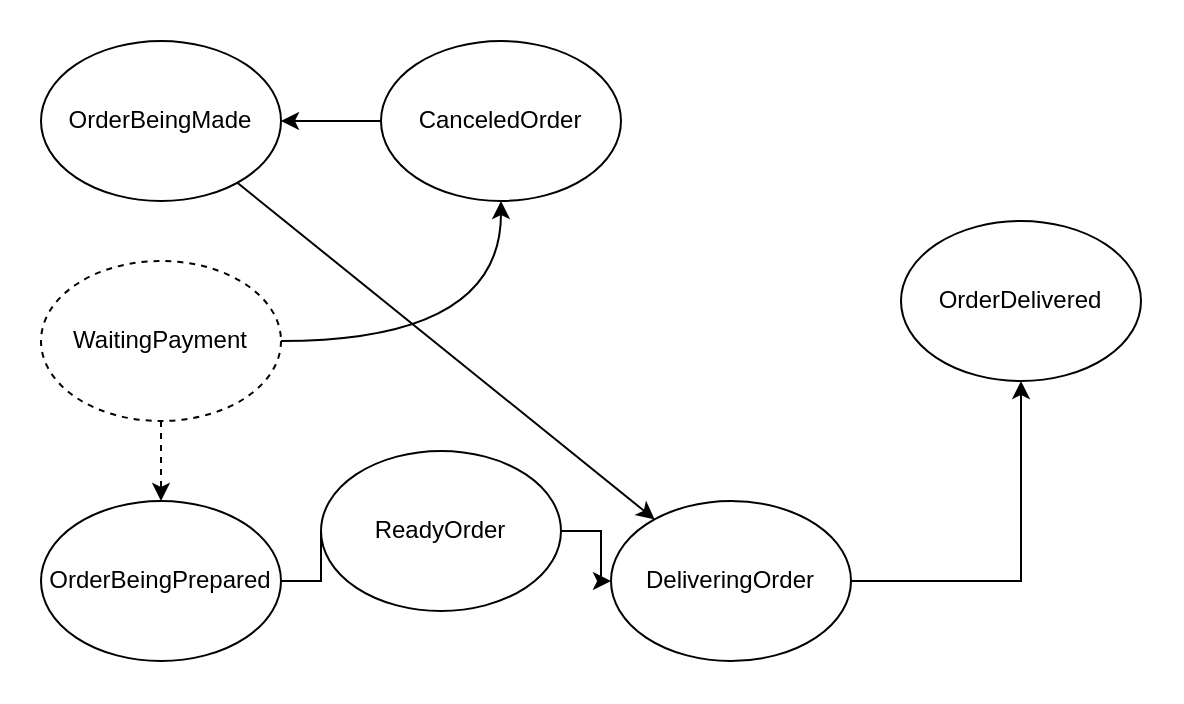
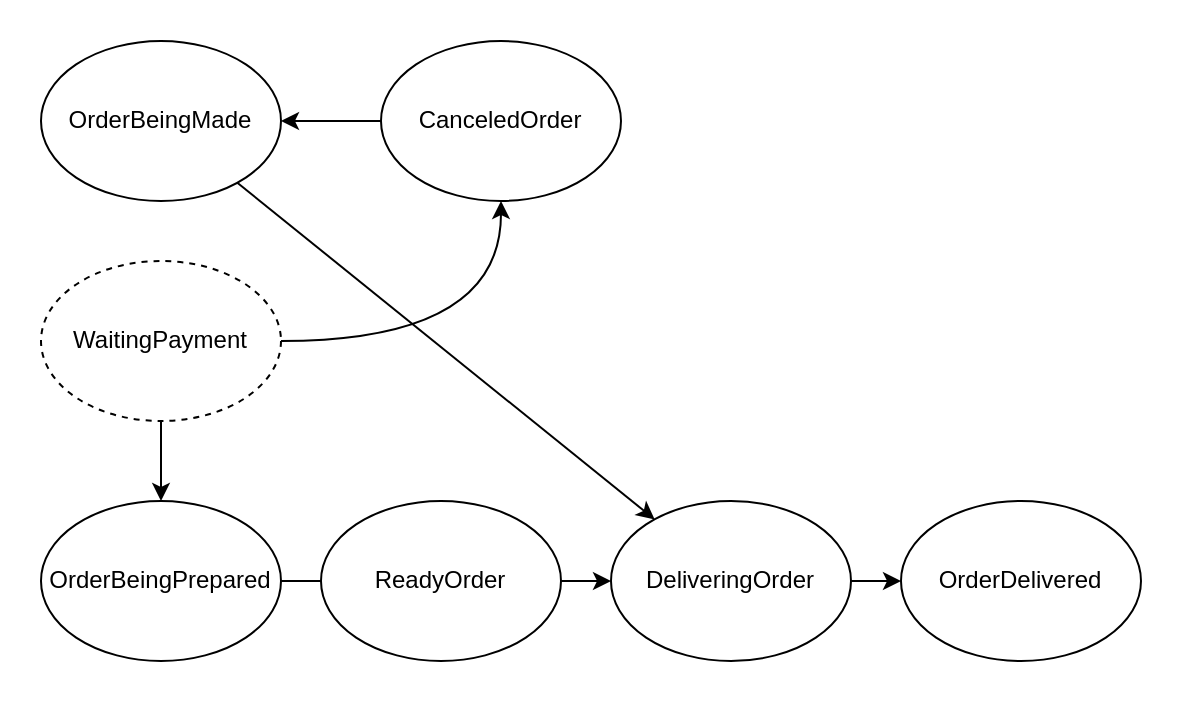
(1021, 301) -> (1021, 581)
(161, 453) -> (161, 453)
(441, 531) -> (441, 581)
